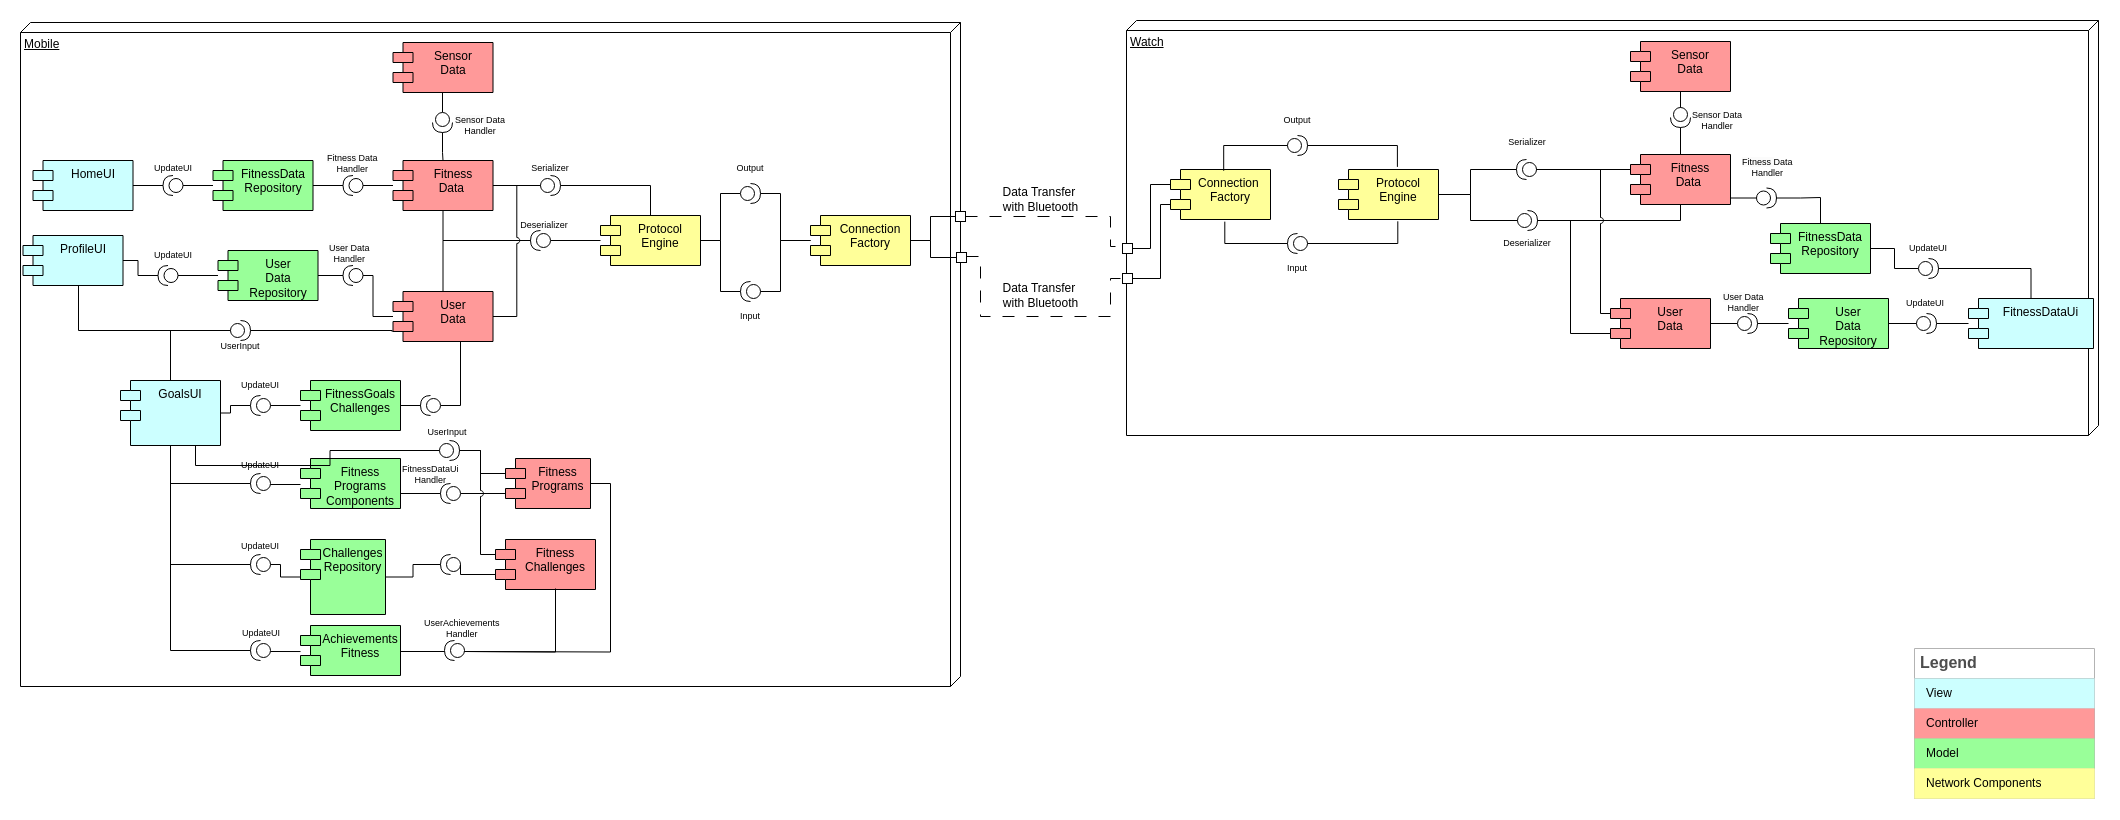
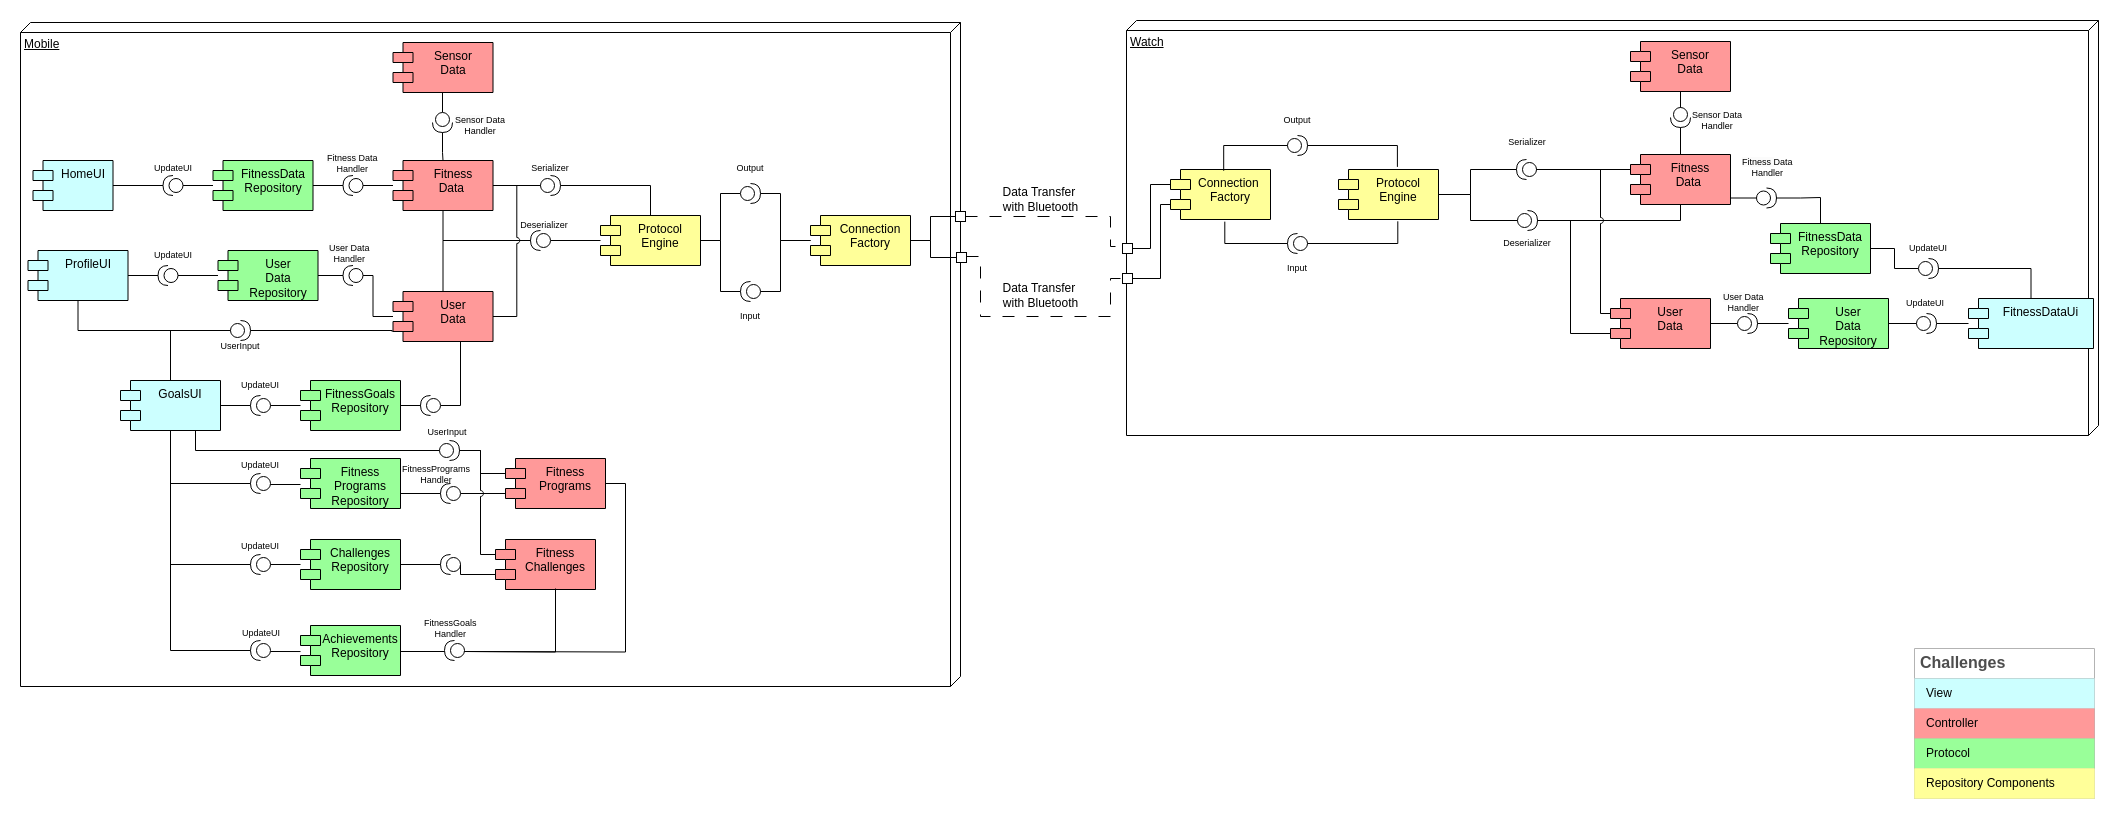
(83, 186) -> (73, 186)
(73, 261) -> (78, 276)
(361, 402) -> (361, 402)
(171, 413) -> (171, 406)
(428, 481) -> (428, 481)
(548, 484) -> (556, 484)
(361, 487) -> (361, 487)
(343, 577) -> (351, 565)
(463, 635) -> (452, 629)
(361, 647) -> (361, 647)
(1947, 663) -> (1961, 663)
(1942, 754) -> (1952, 754)
(1985, 784) -> (1994, 784)
